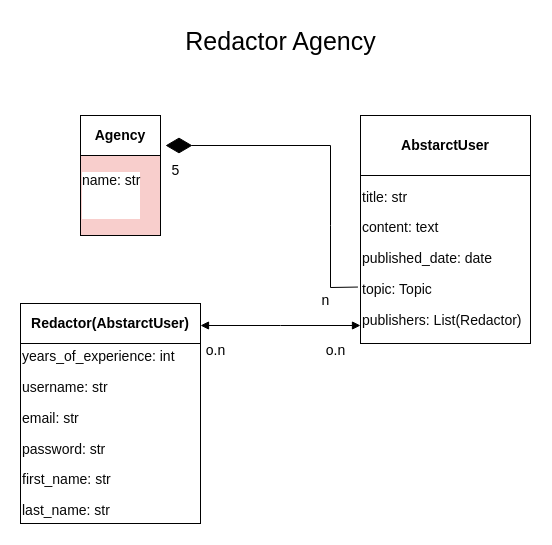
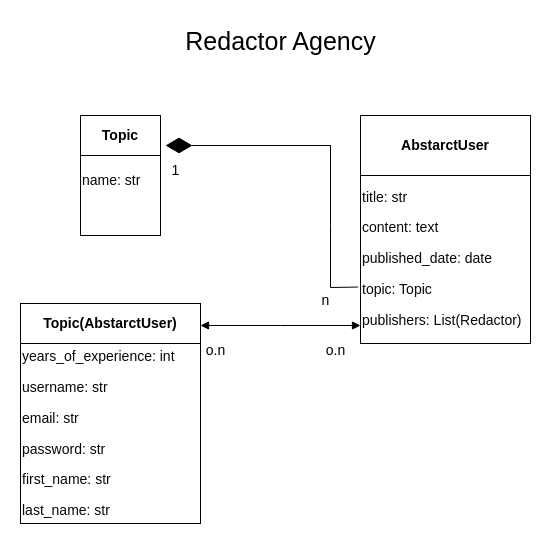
(121, 136) -> (121, 136)
(176, 171) -> (176, 171)
(121, 196) -> (121, 196)
(111, 324) -> (111, 324)
